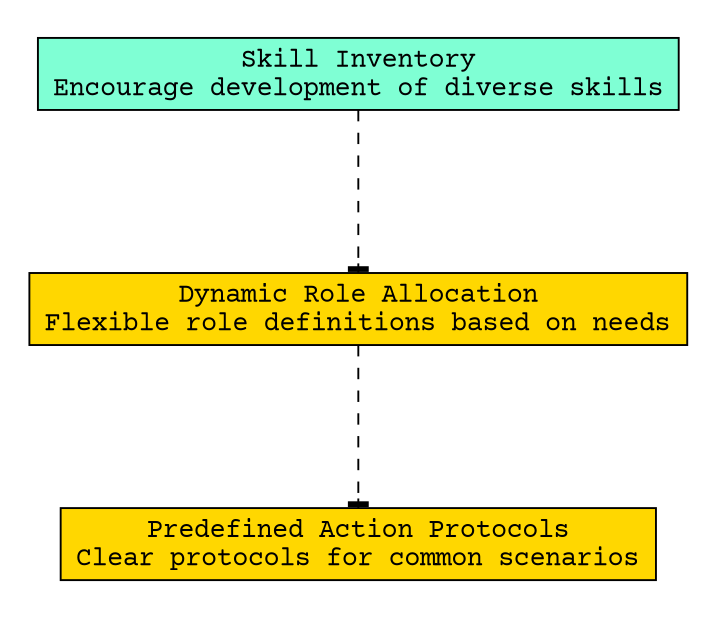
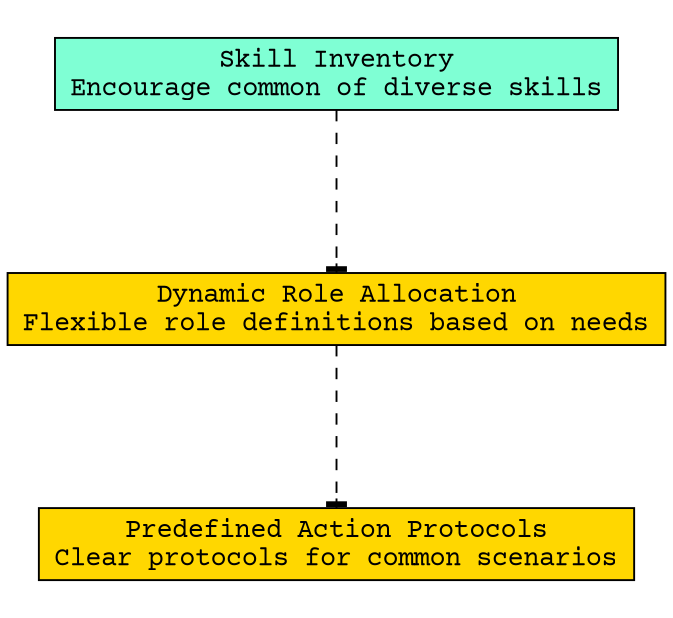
(358, 74) -> (337, 74)
